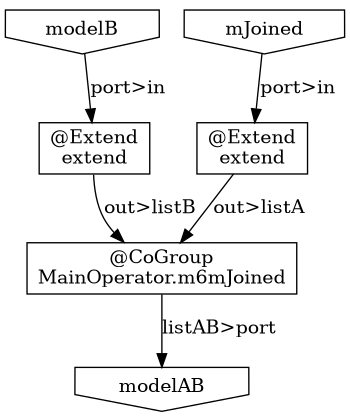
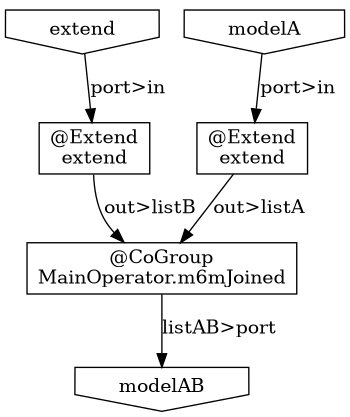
(82, 30) -> (82, 30)
(264, 30) -> (264, 30)
